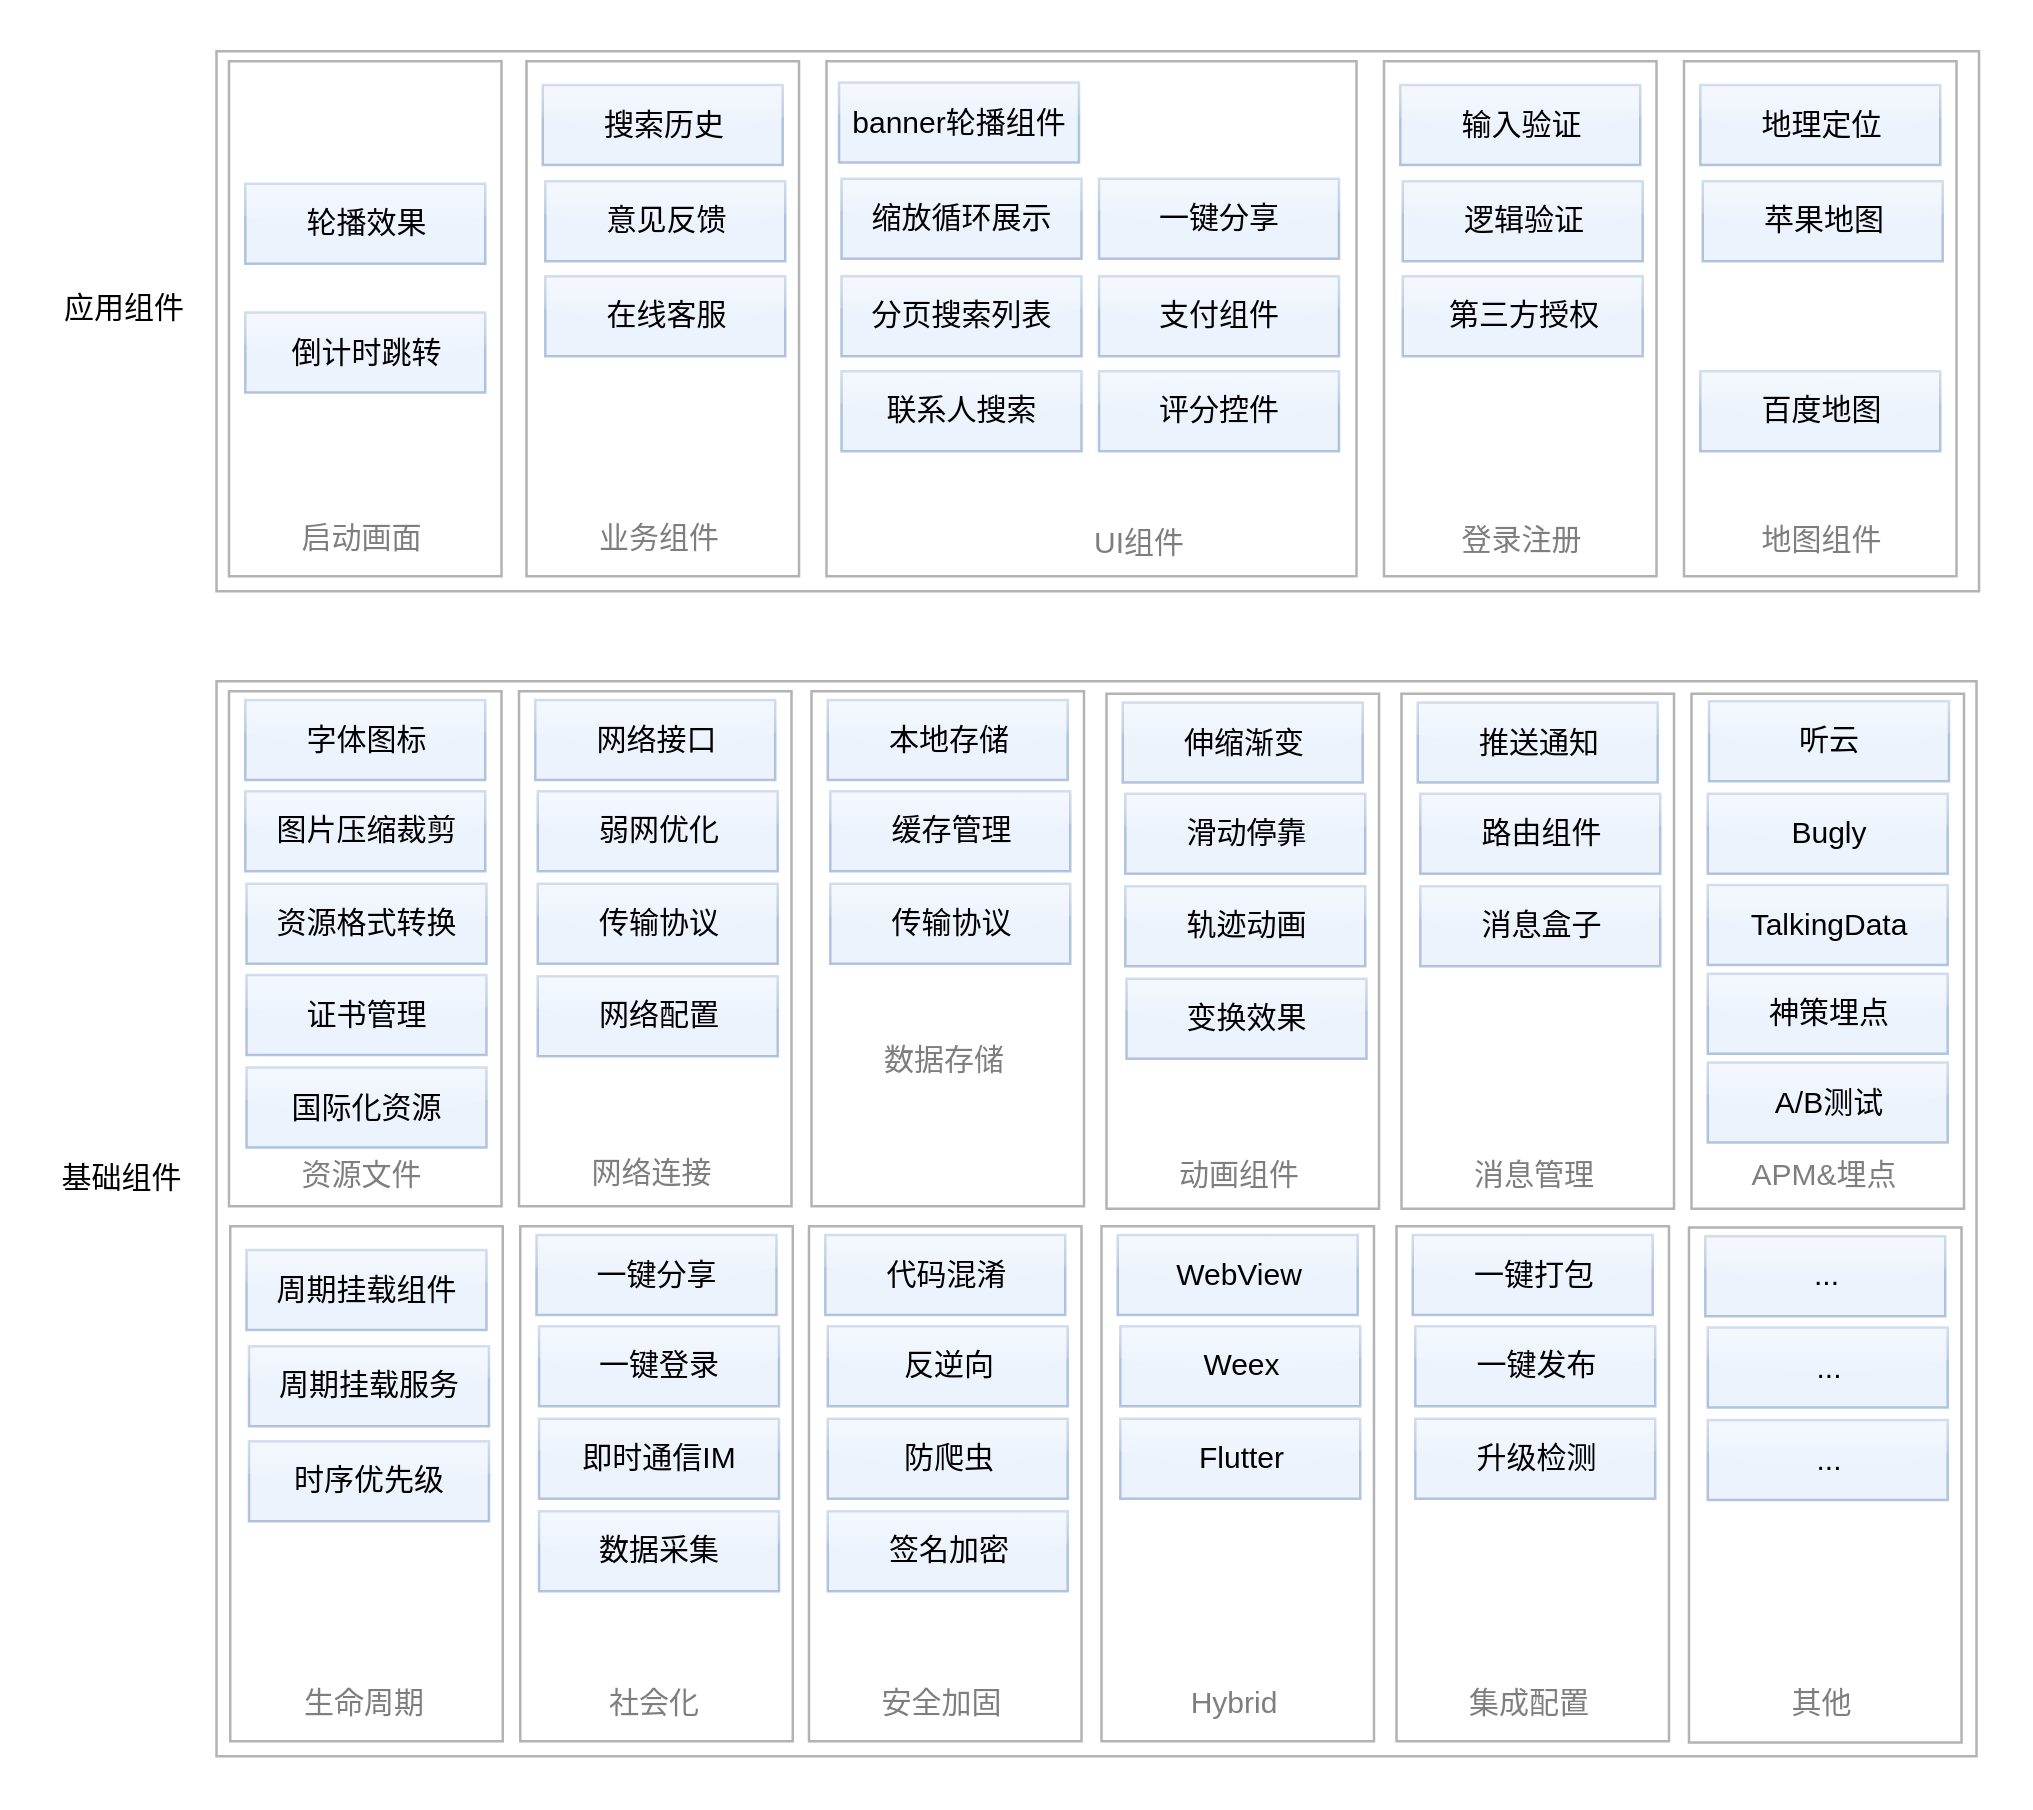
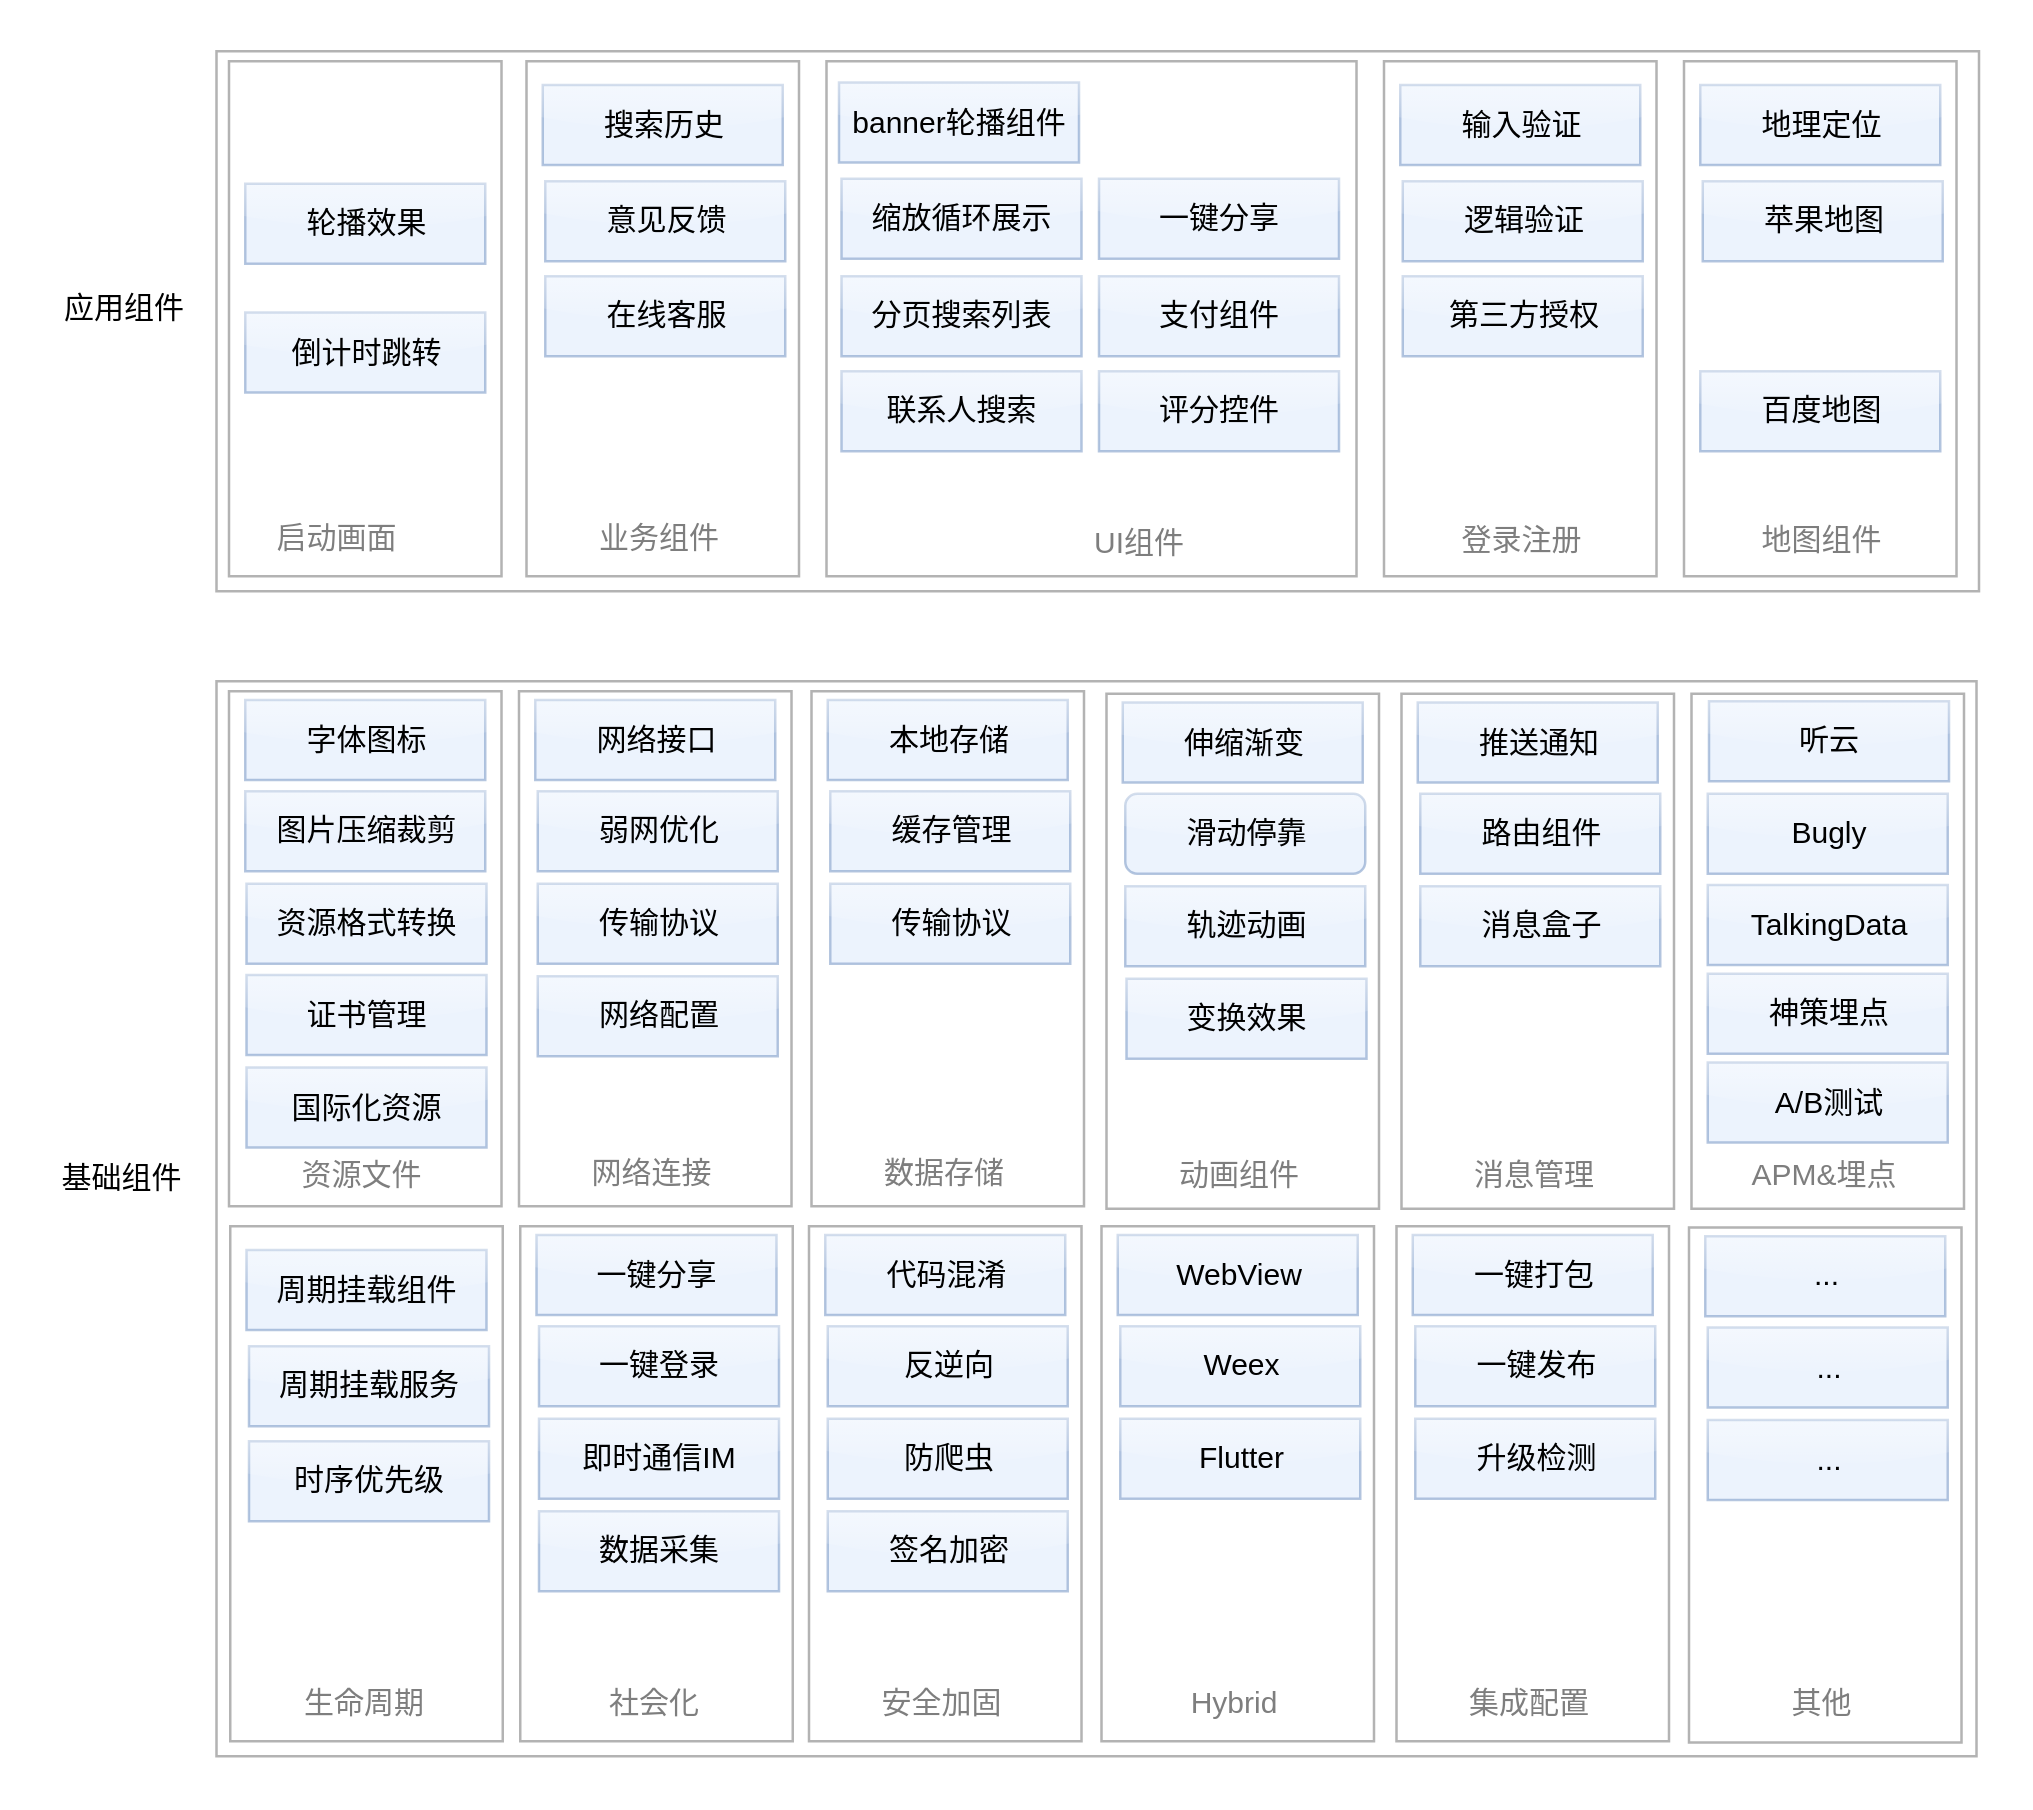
(363, 538) -> (338, 538)
(1245, 834) -> (1245, 834)
(945, 1060) -> (945, 1173)
